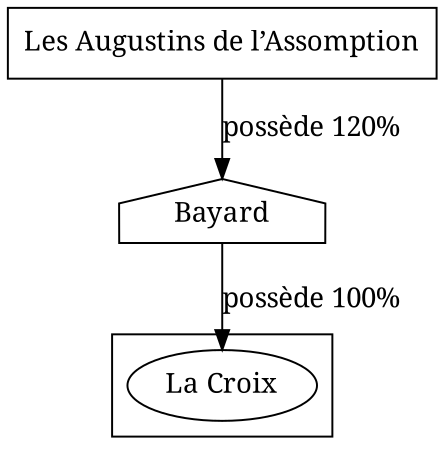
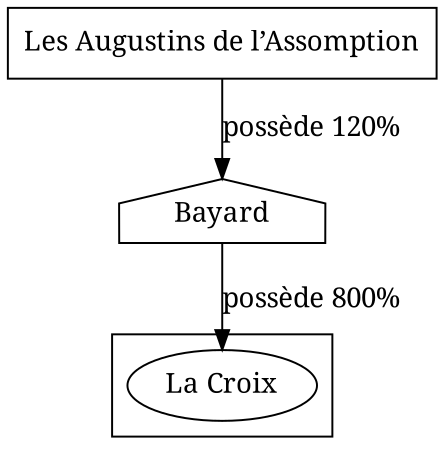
(312, 300) -> (312, 300)
